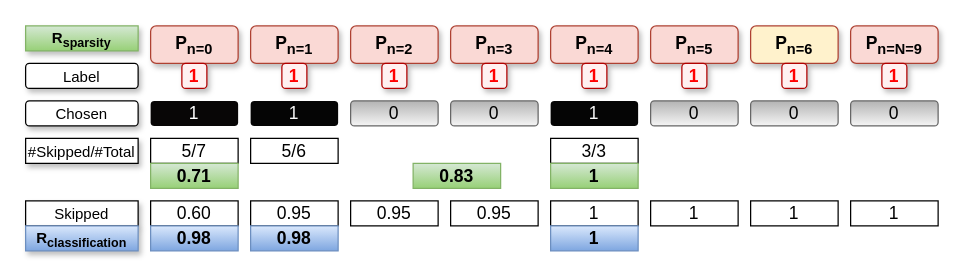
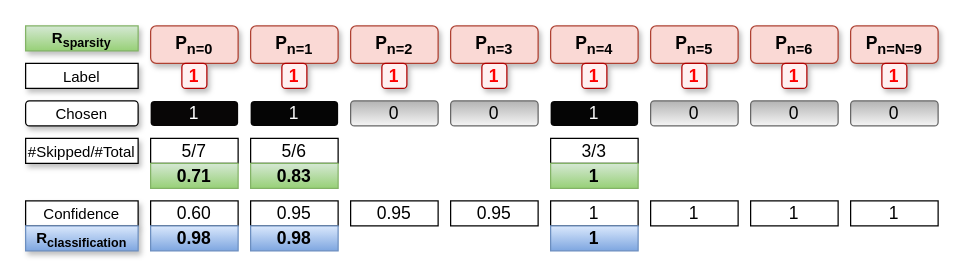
(794, 44) -> (794, 44)
(82, 76) -> (82, 76)
(457, 176) -> (294, 176)
(82, 213) -> (82, 213)
